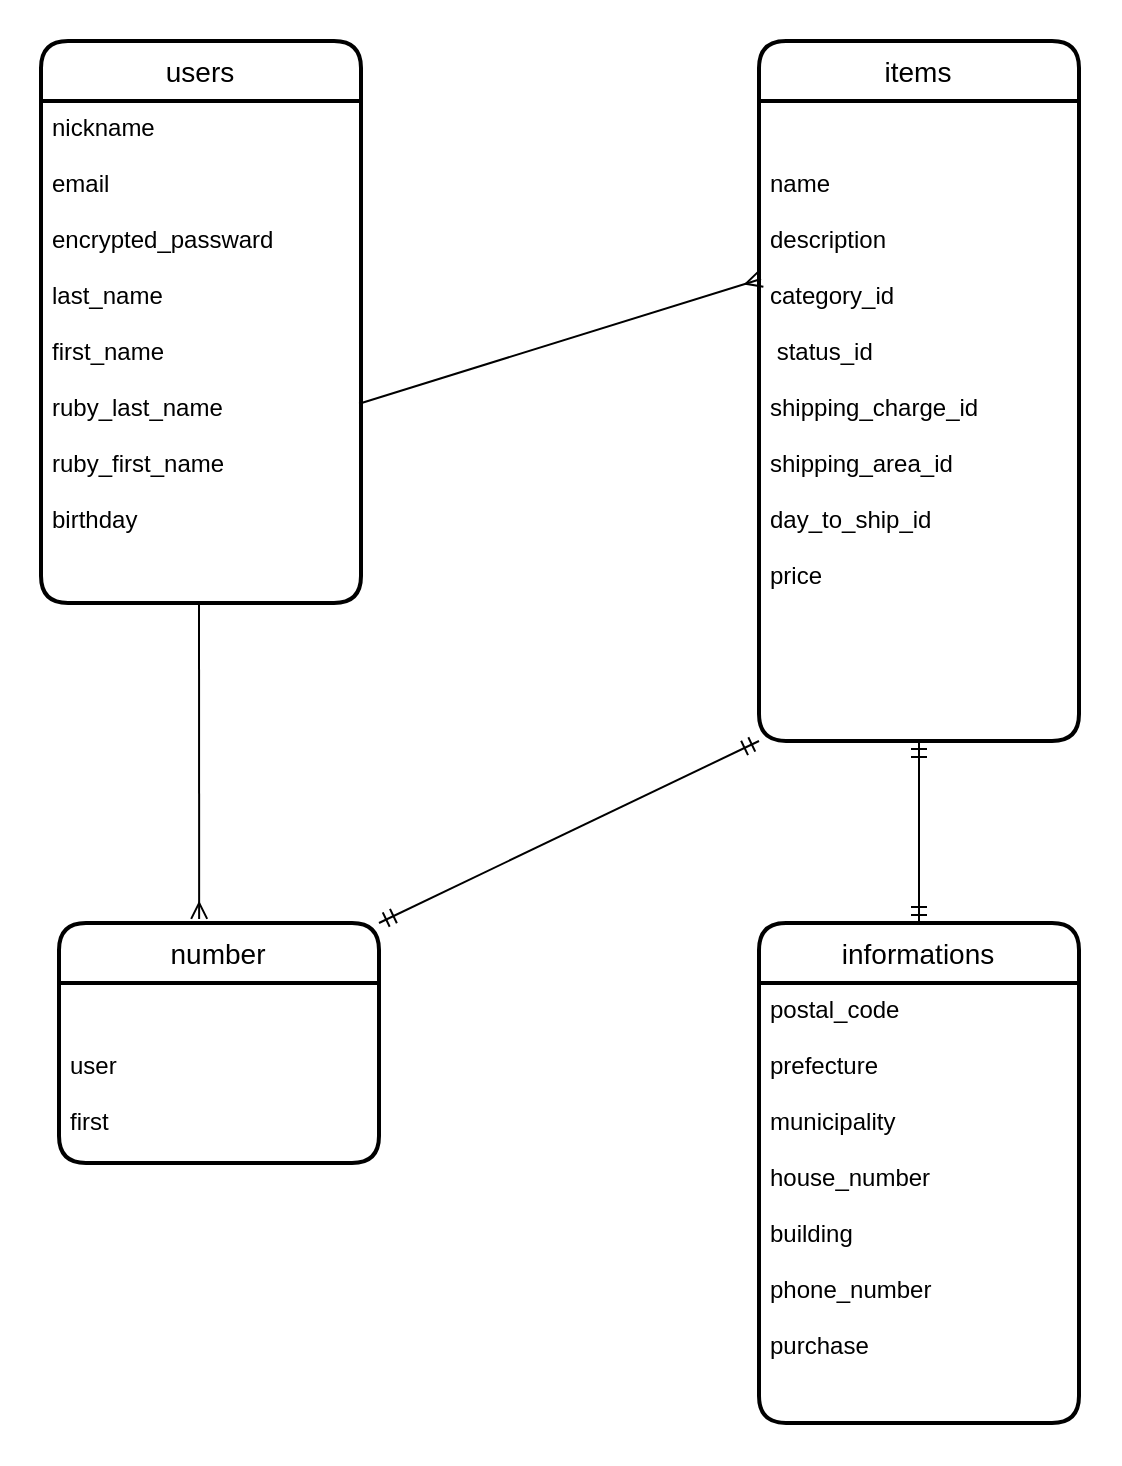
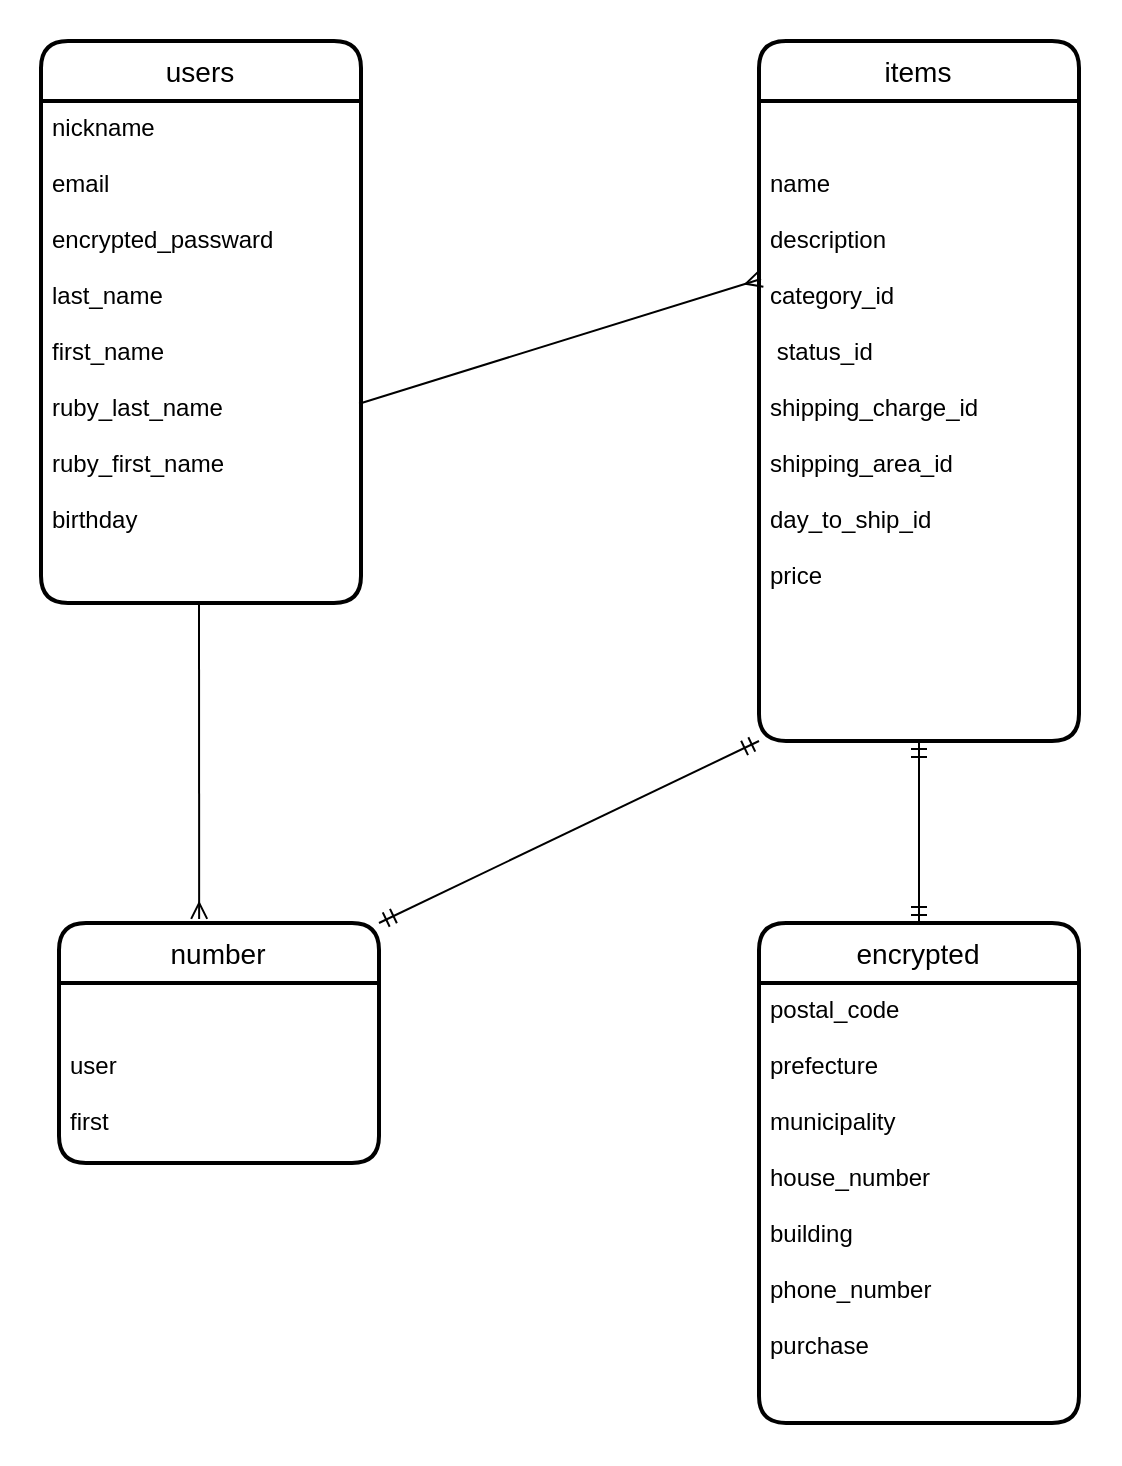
(918, 955) -> (918, 955)
